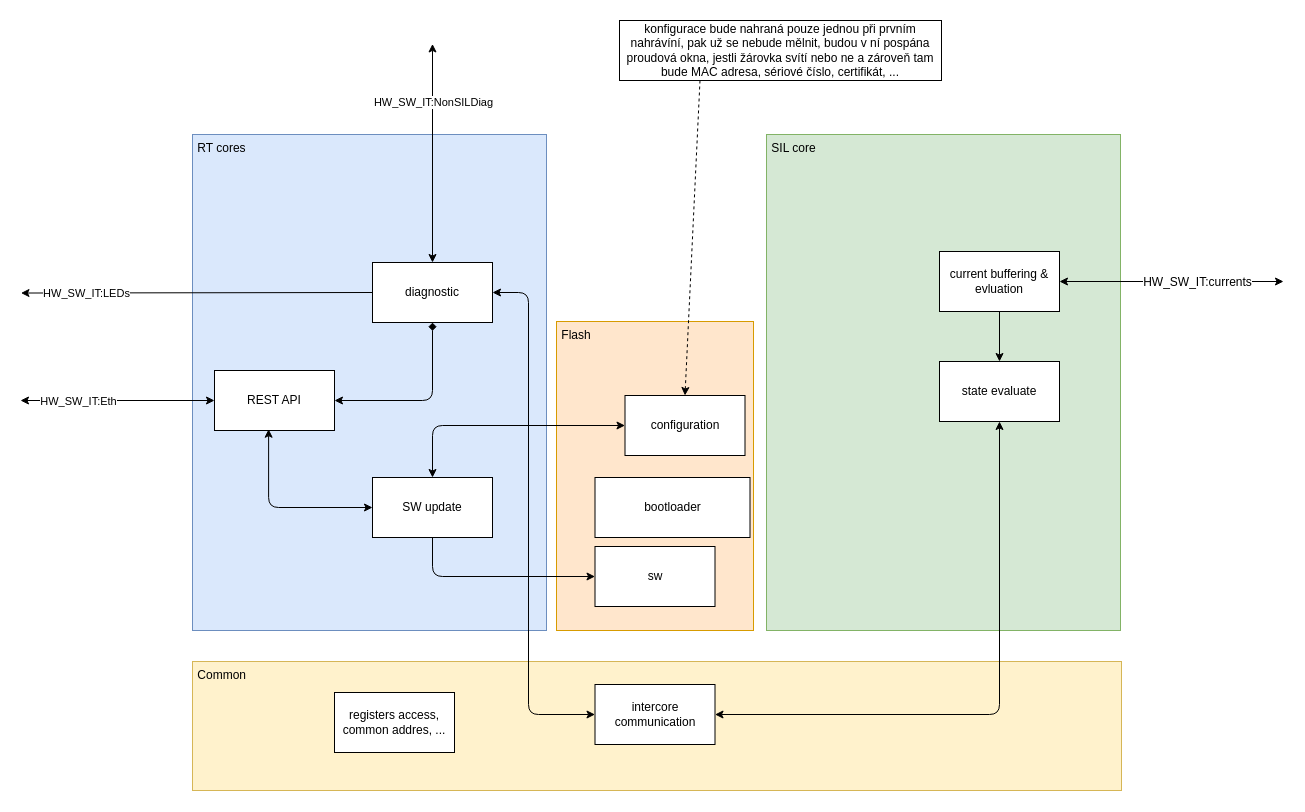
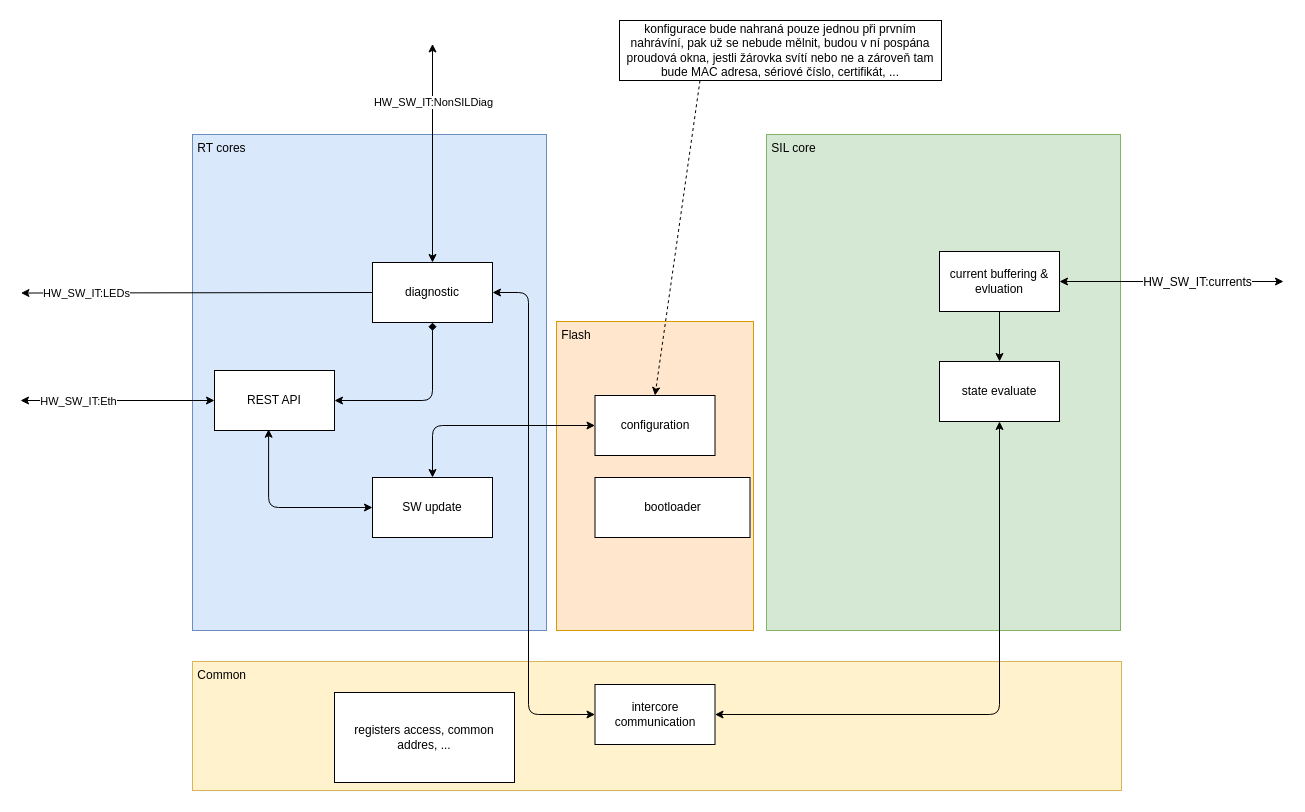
(685, 426) -> (655, 426)
(496, 577) -> none
(655, 577) -> none
(395, 723) -> (425, 738)
